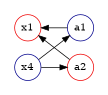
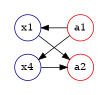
(28, 28) -> (28, 28)
(81, 28) -> (81, 28)
(51, 50) -> (57, 45)
(57, 50) -> (51, 45)
